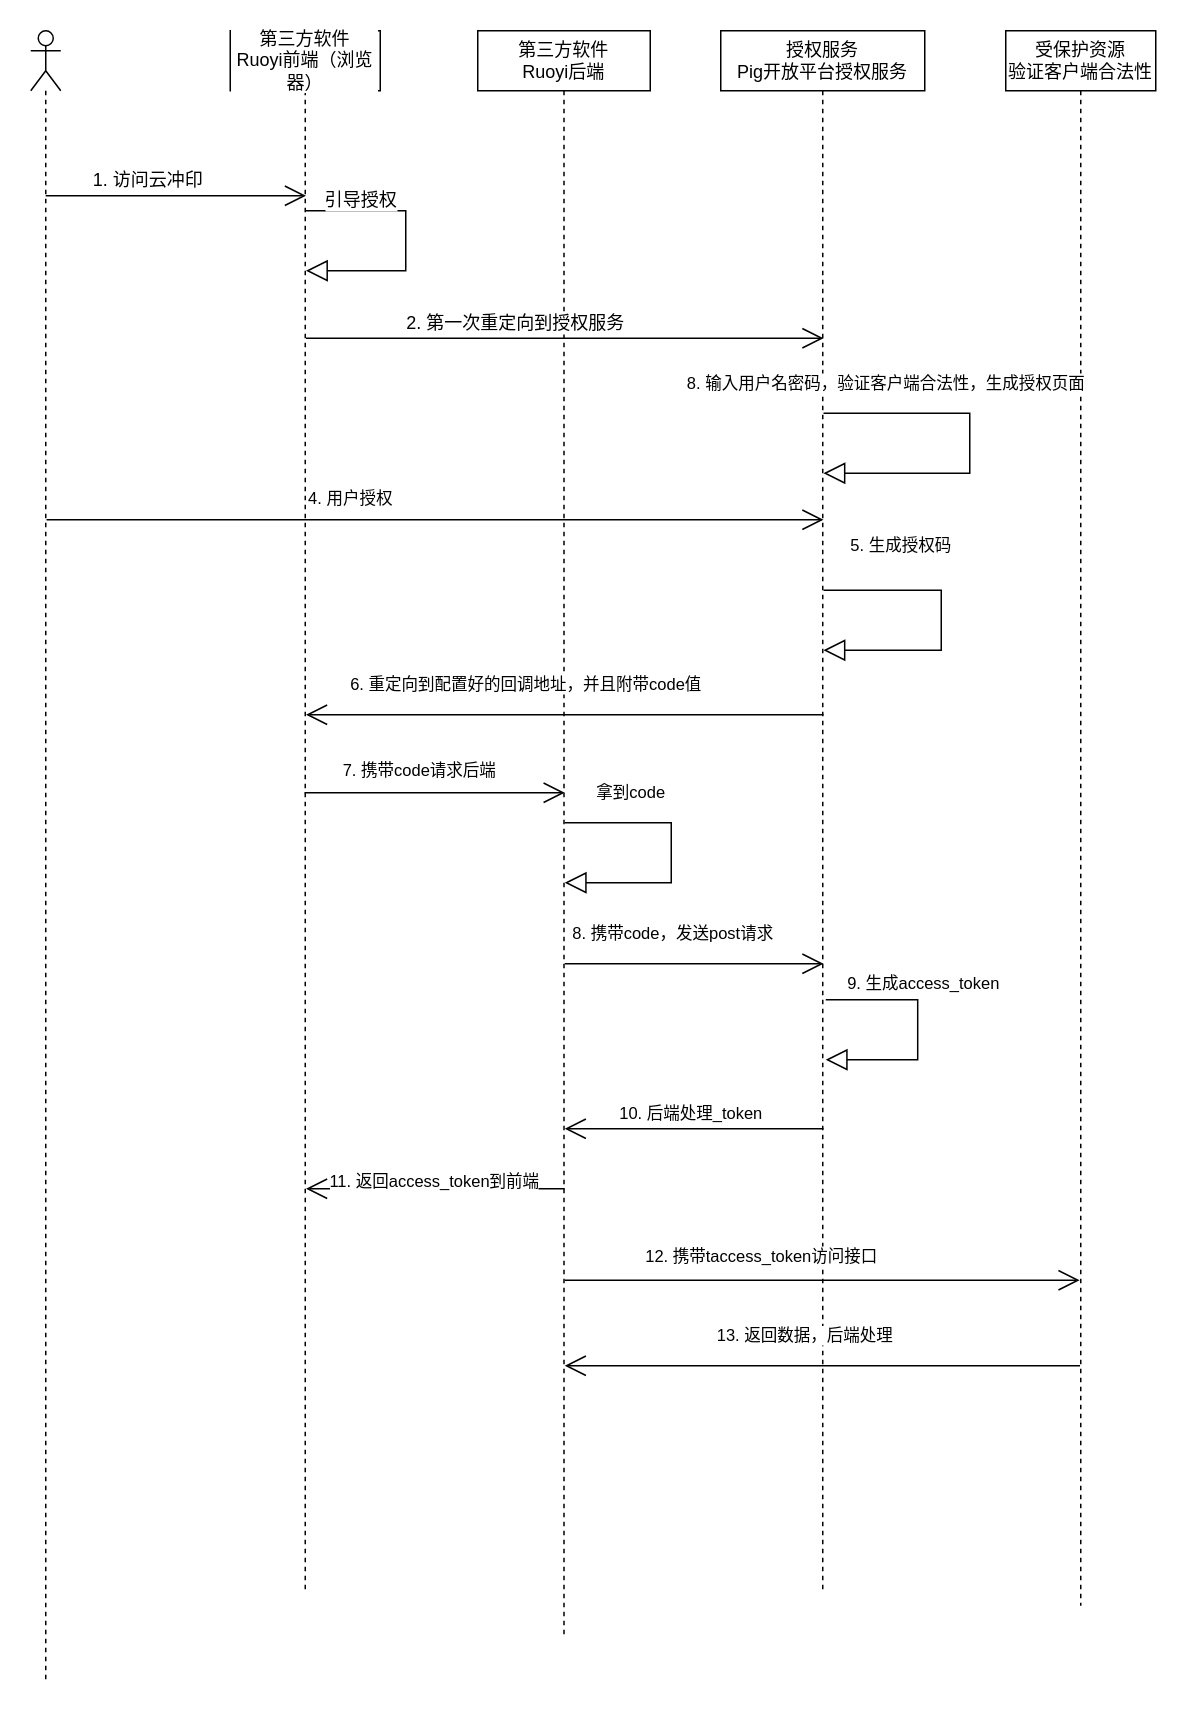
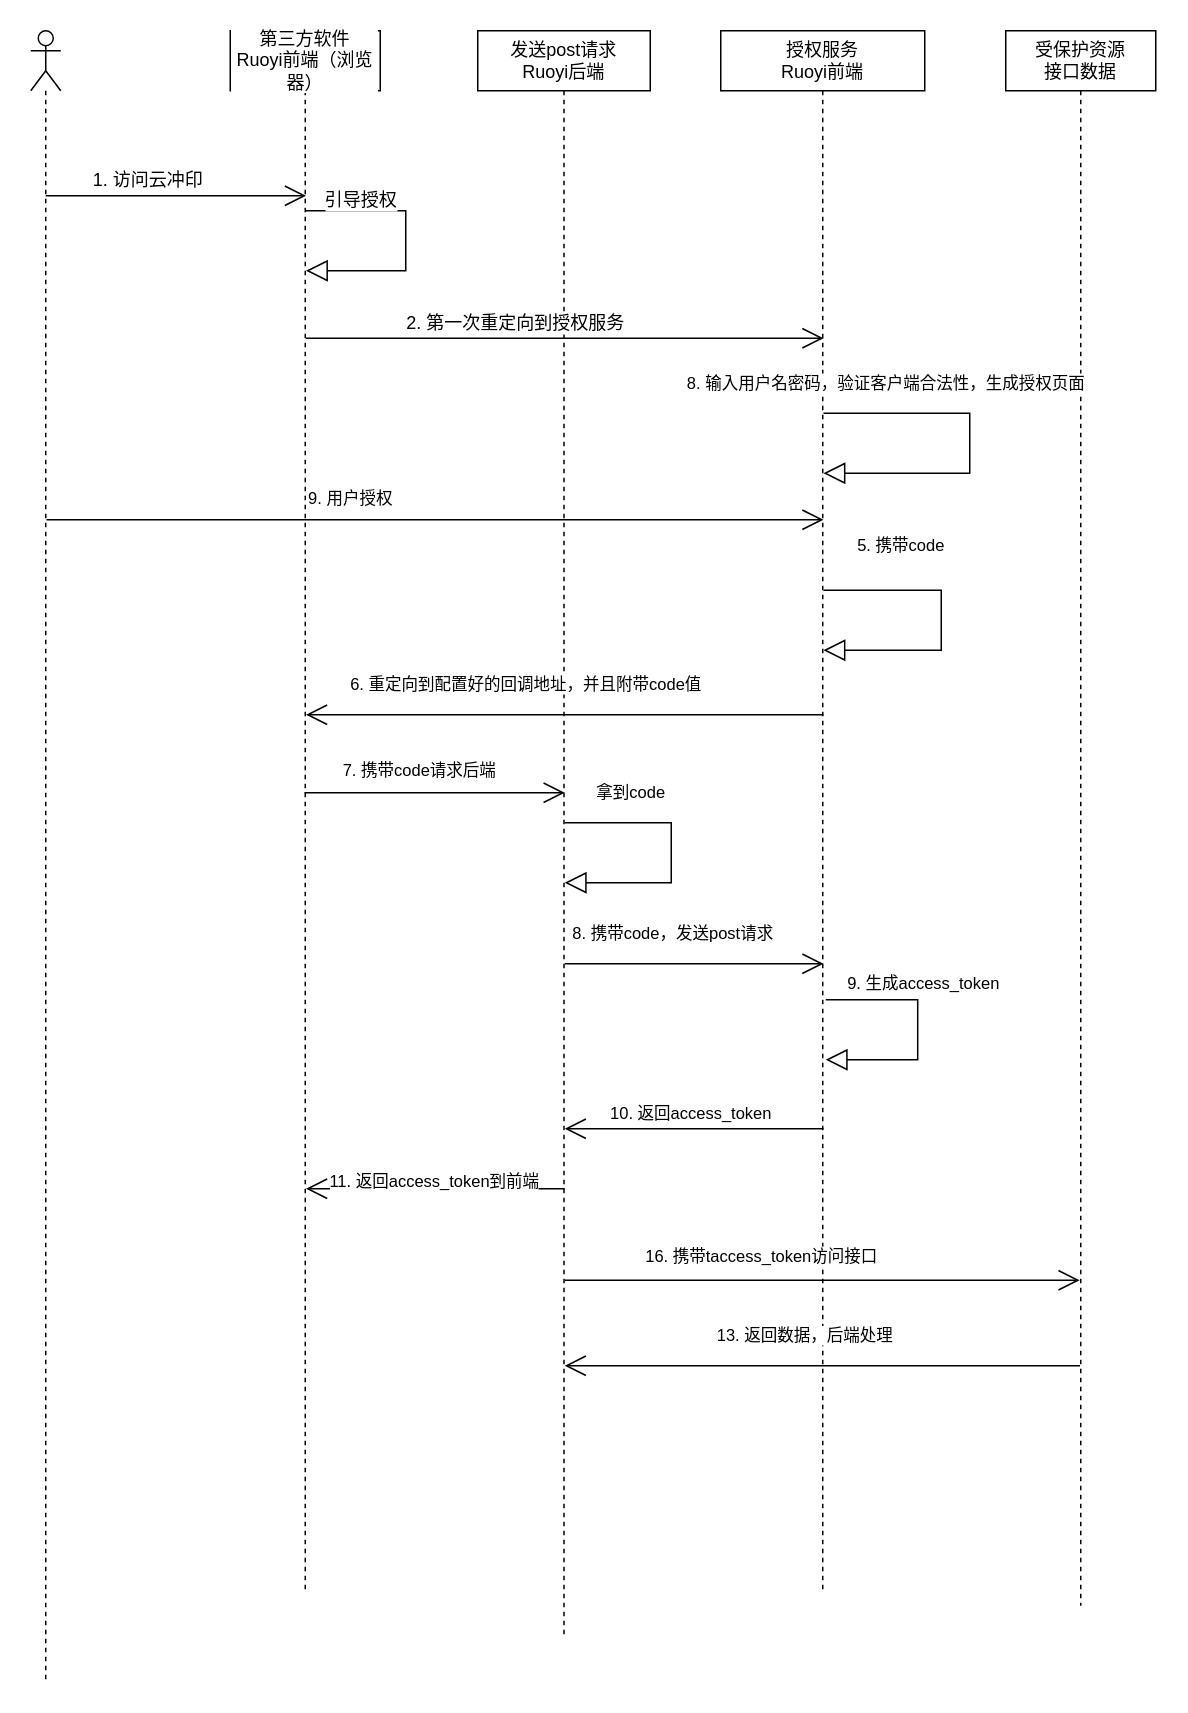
(564, 61) -> (564, 61)
(823, 61) -> (823, 61)
(1081, 61) -> (1081, 61)
(351, 499) -> (351, 499)
(902, 545) -> (902, 545)
(692, 1114) -> (692, 1114)
(762, 1256) -> (762, 1256)
